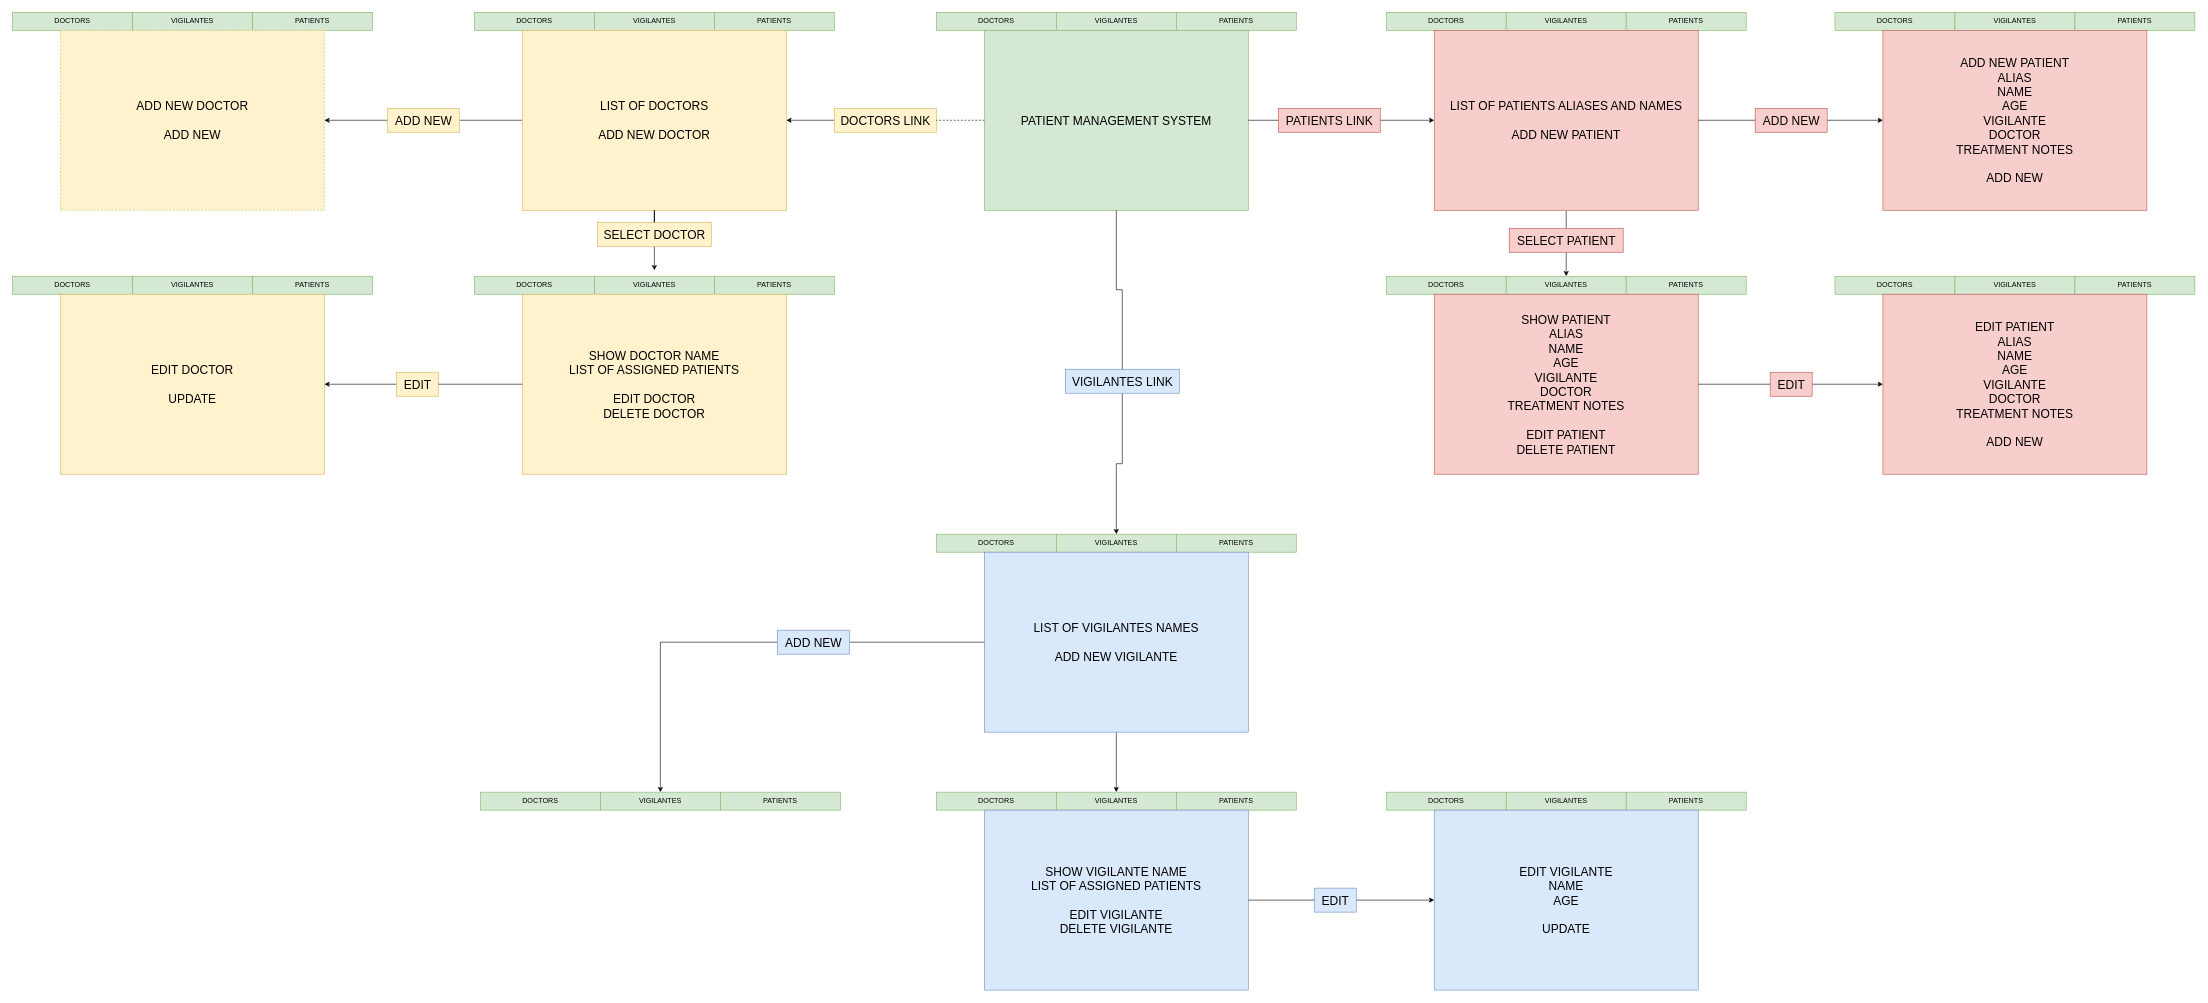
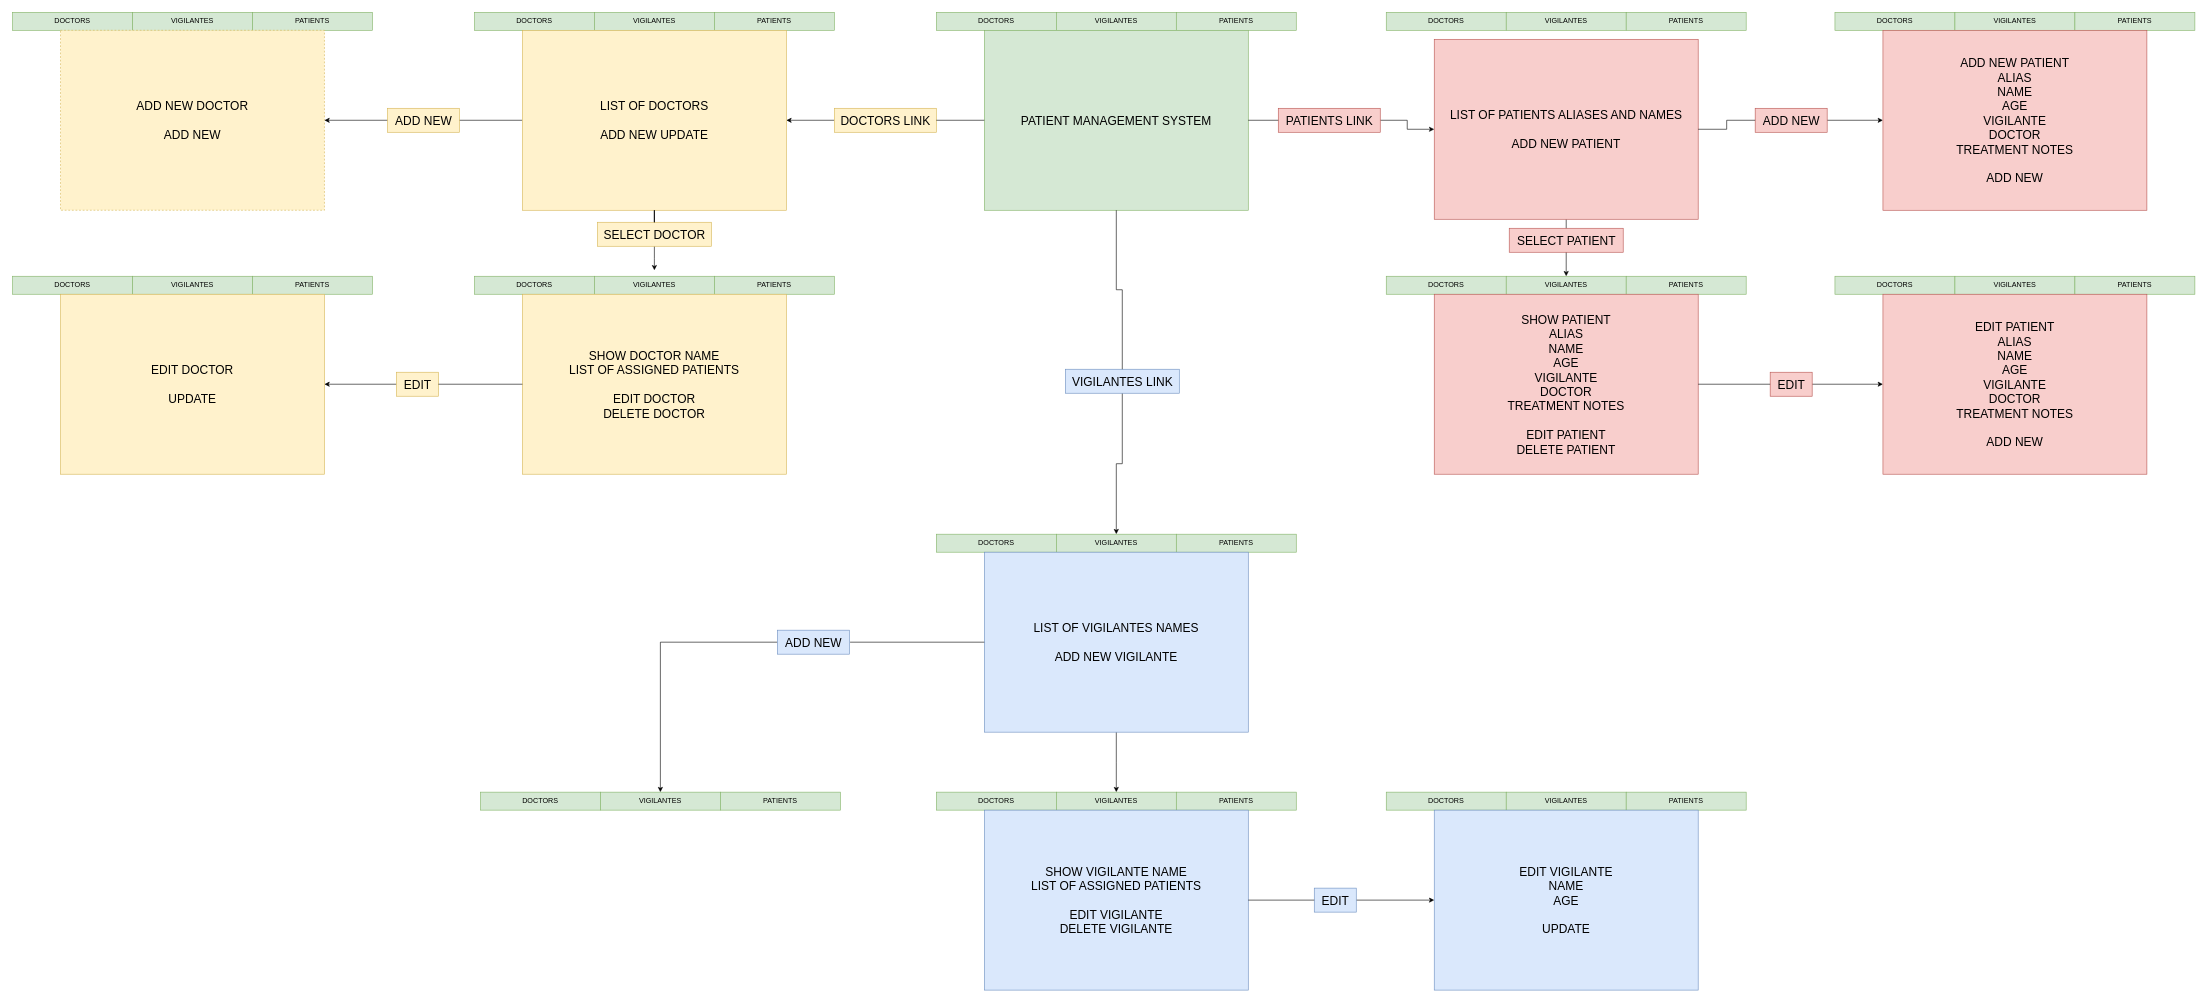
(654, 120) -> (654, 120)
(960, 120) -> (960, 120)
(1566, 120) -> (1566, 129)
